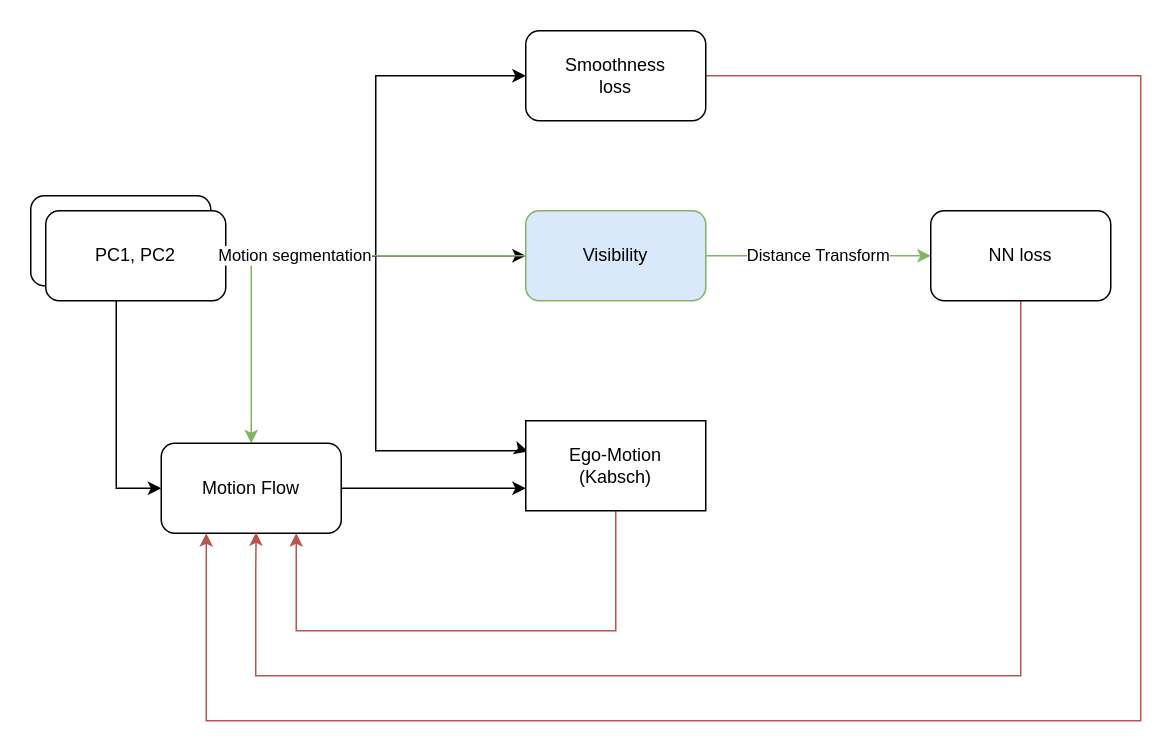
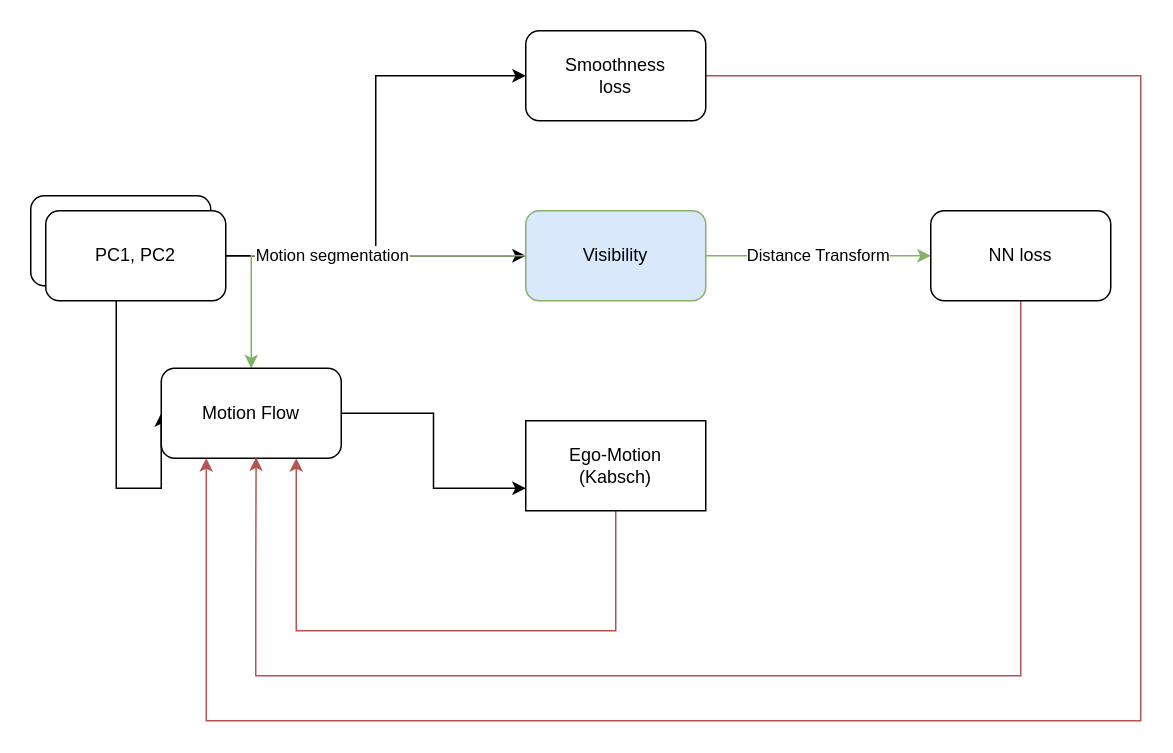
(376, 433) -> none
(251, 488) -> (251, 413)
